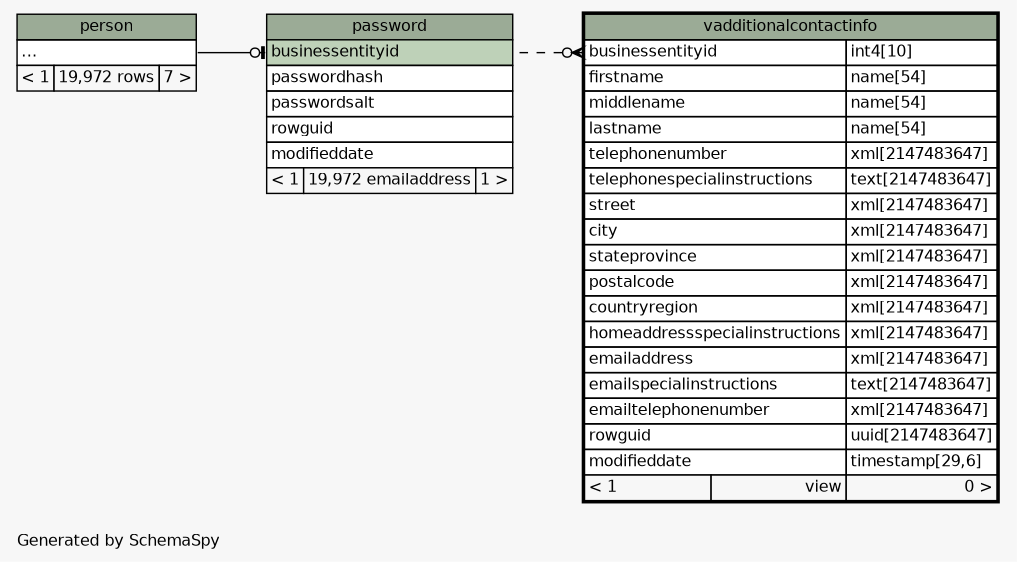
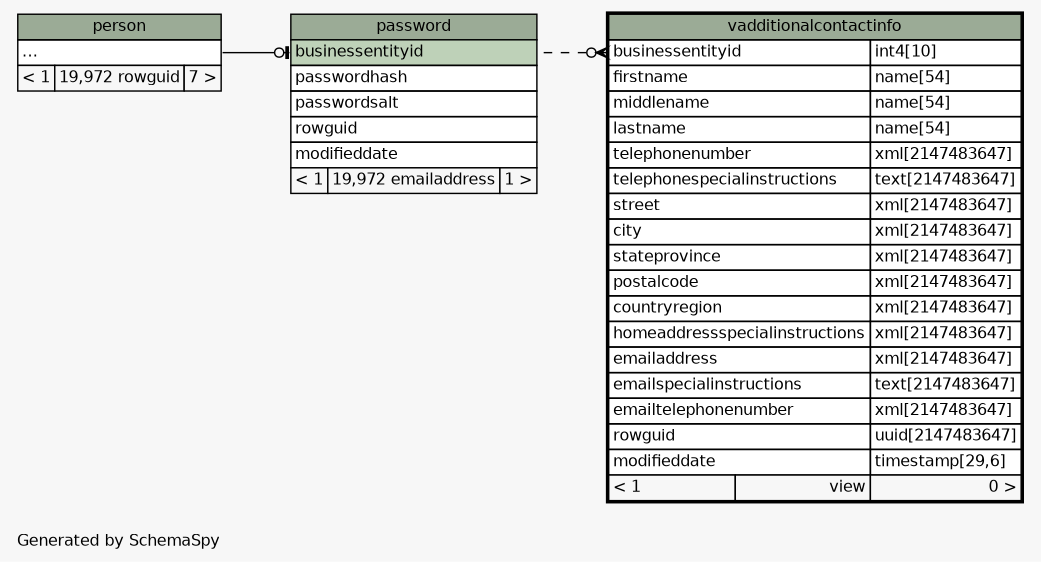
(107, 78) -> (119, 78)
